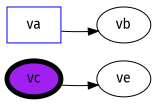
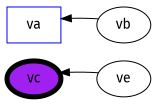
(75, 32) -> (85, 18)
(74, 86) -> (84, 72)
